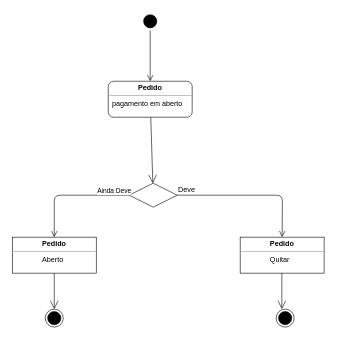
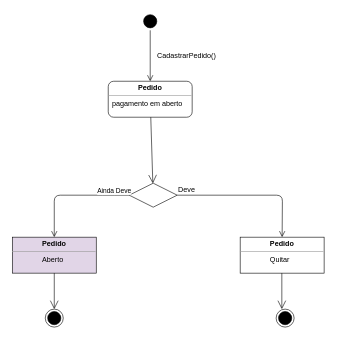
none -> (189, 56)
(54, 255) -> (54, 255)
